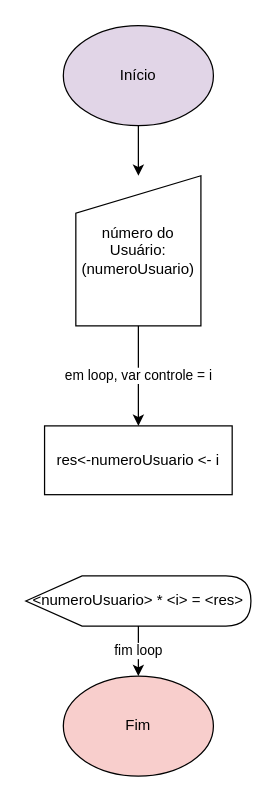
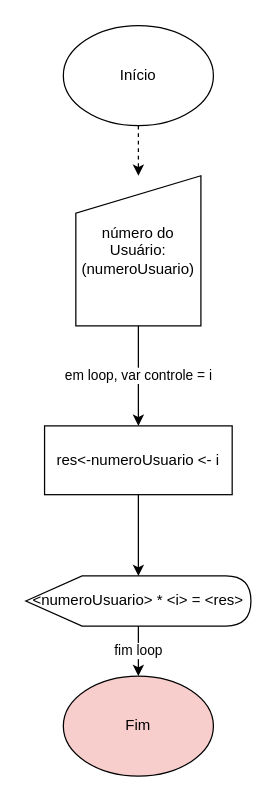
(138, 76) -> (138, 76)
(138, 146) -> (138, 146)
none -> (138, 531)
